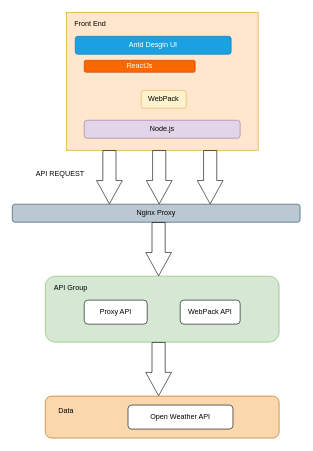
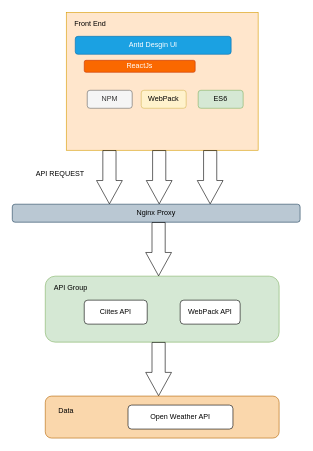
none -> (110, 99)
none -> (221, 99)
(162, 129) -> none
(116, 312) -> (116, 312)
